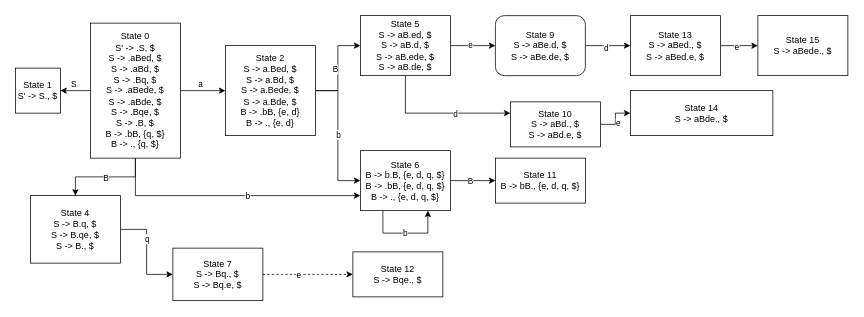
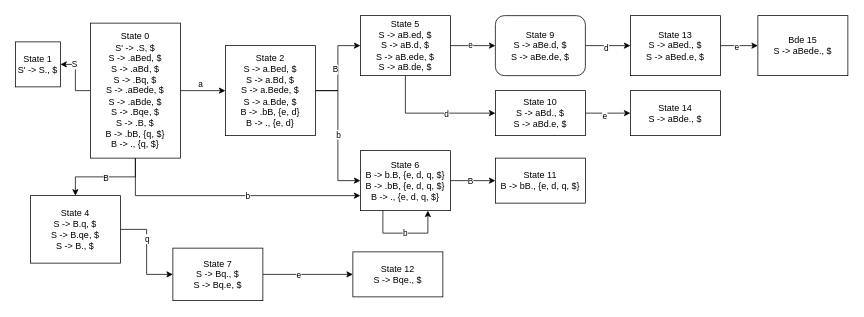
(803, 45) -> (803, 45)
(38, 90) -> (38, 64)
(702, 113) -> (675, 113)
(555, 124) -> (540, 113)
(305, 274) -> (305, 274)
